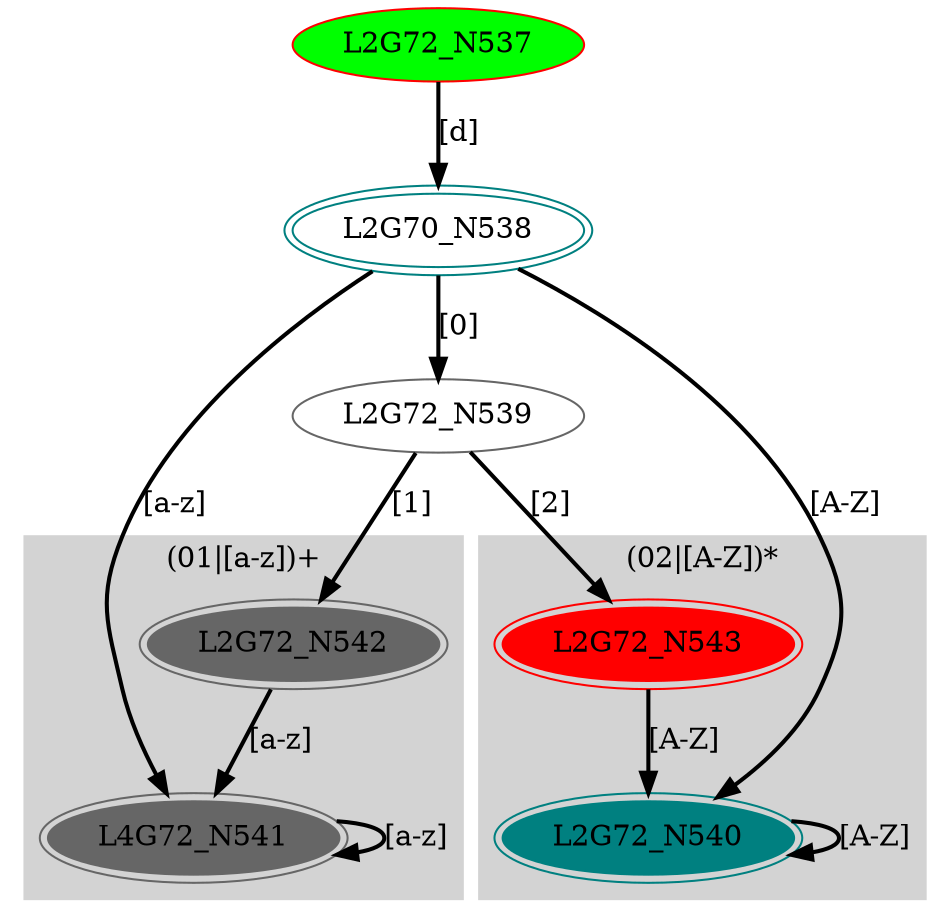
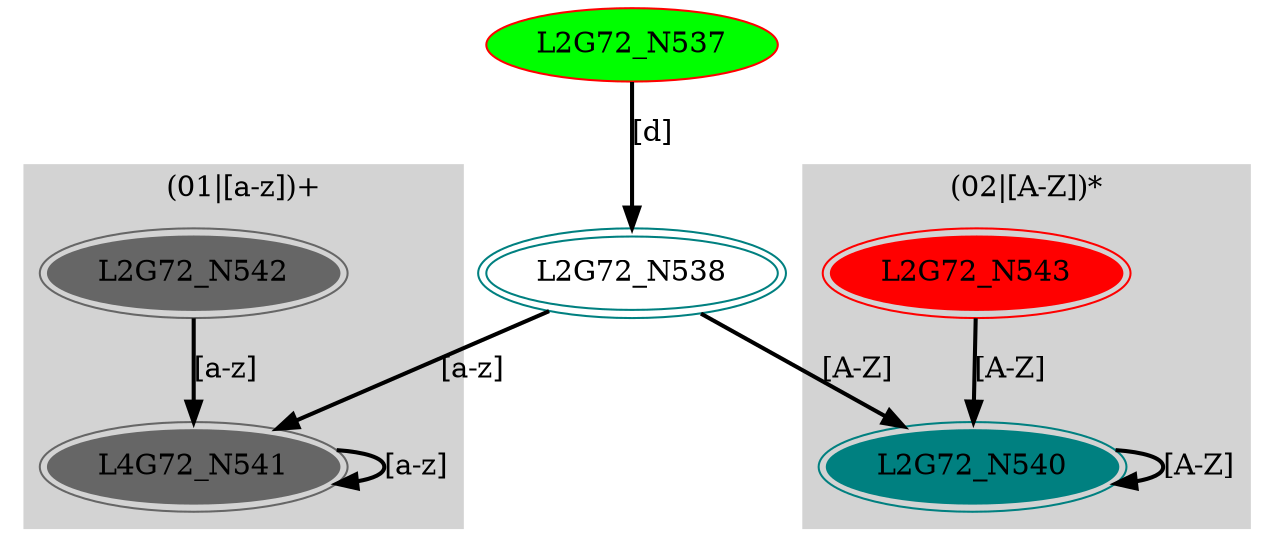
(438, 230) -> (632, 273)
(438, 416) -> none
